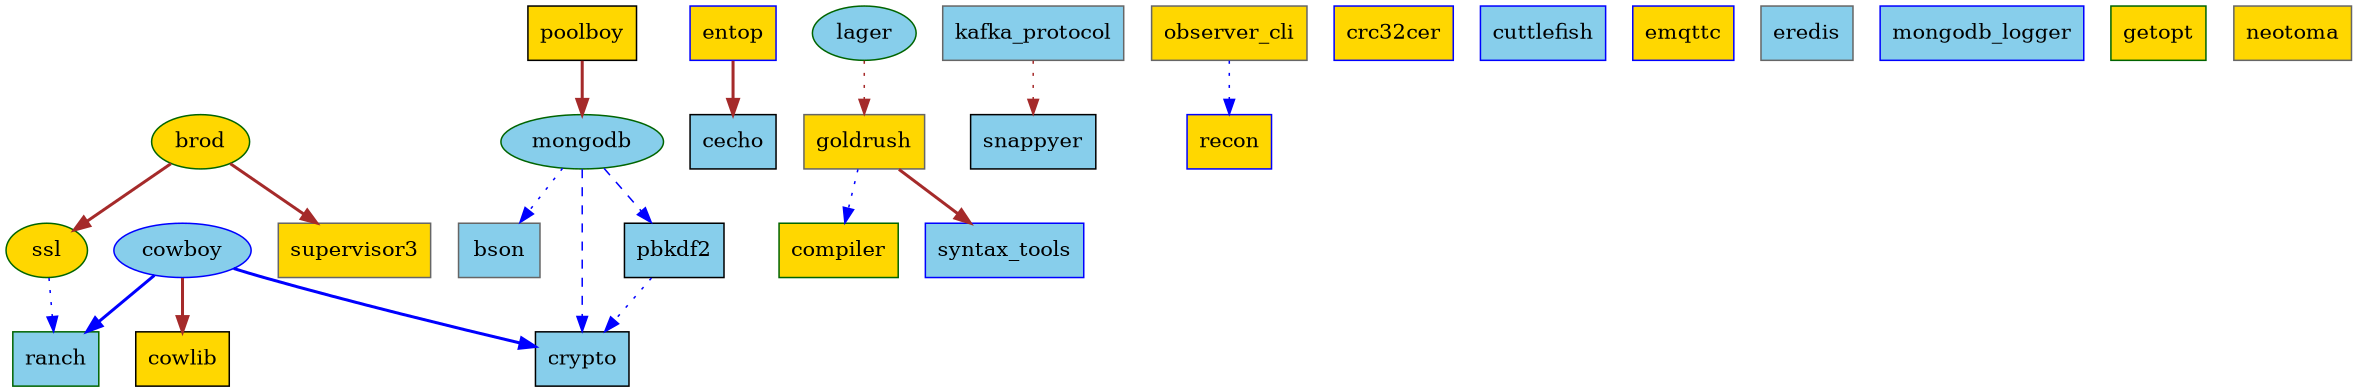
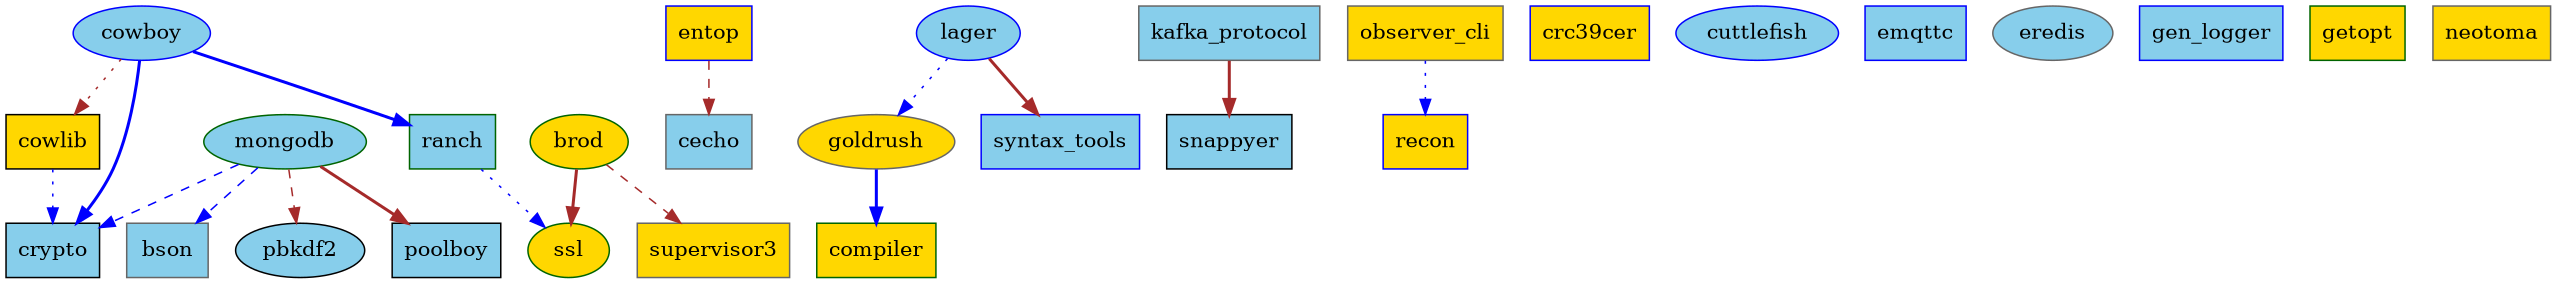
(582, 33) -> (446, 250)
(864, 33) -> (968, 33)
(1394, 33) -> (1590, 33)
(1543, 33) -> (1757, 33)
(1683, 33) -> (1916, 33)
(1807, 33) -> (2053, 33)
(1982, 33) -> (2211, 33)
(582, 80) -> (357, 191)
(733, 80) -> (709, 80)
(864, 80) -> (928, 81)
(1033, 80) -> (1229, 80)
(733, 142) -> (709, 142)
(864, 142) -> (876, 142)
(267, 189) -> (637, 189)
(546, 189) -> (233, 190)
(853, 189) -> (876, 189)
(623, 190) -> (292, 189)
(929, 192) -> (1008, 81)
(674, 250) -> (300, 250)
(51, 297) -> (507, 193)
(183, 297) -> (103, 81)
(633, 299) -> (53, 189)
